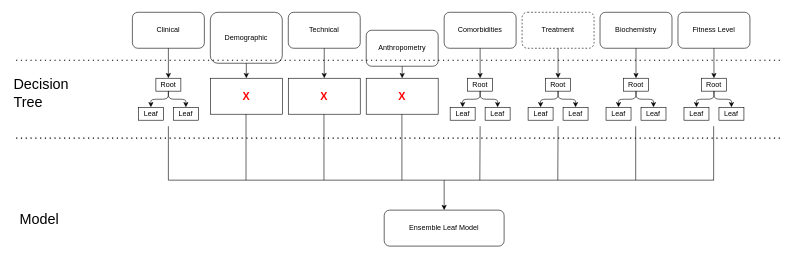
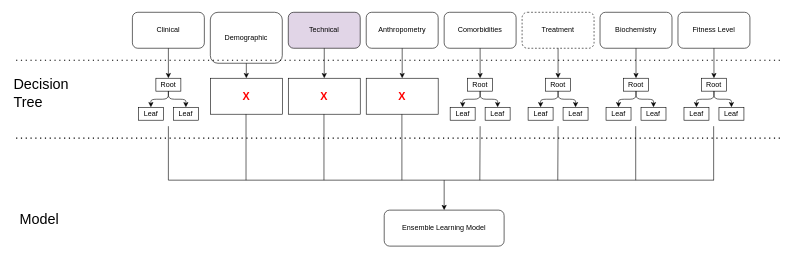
(324, 30) -> (324, 30)
(402, 48) -> (402, 30)
(444, 228) -> (444, 228)
